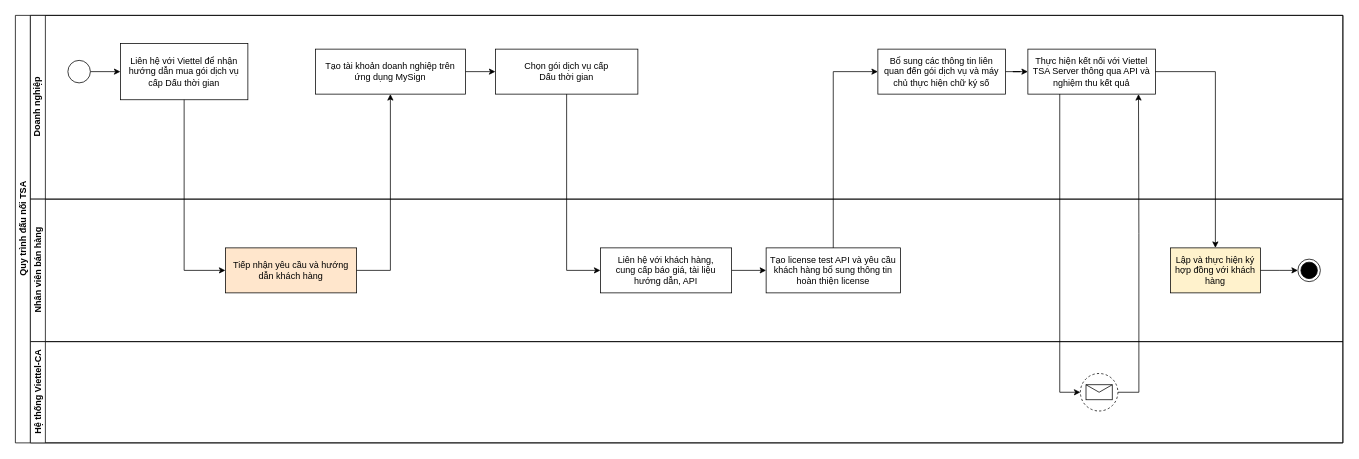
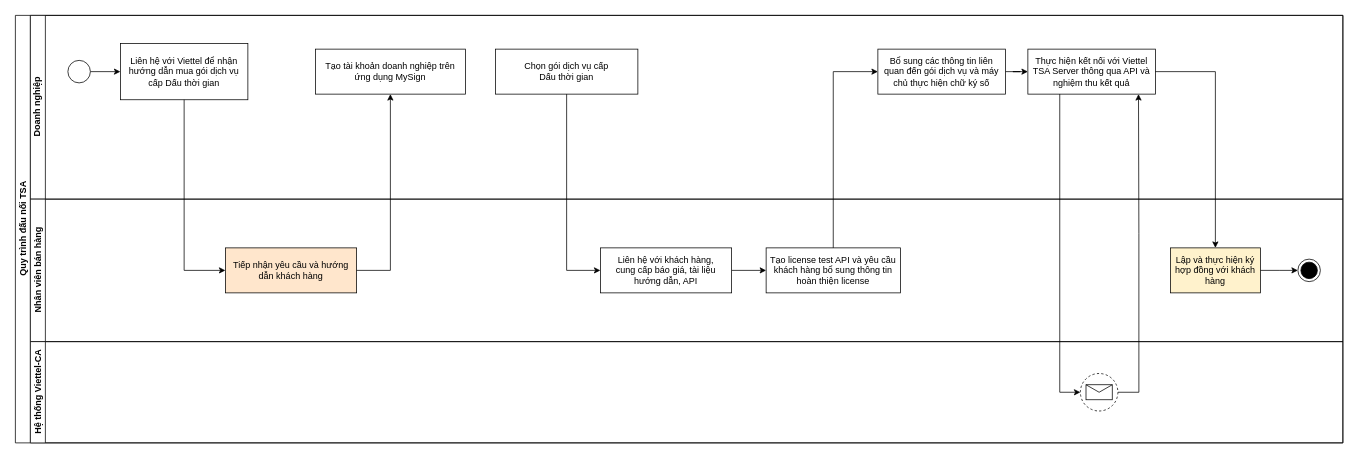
(477, 72) -> none
